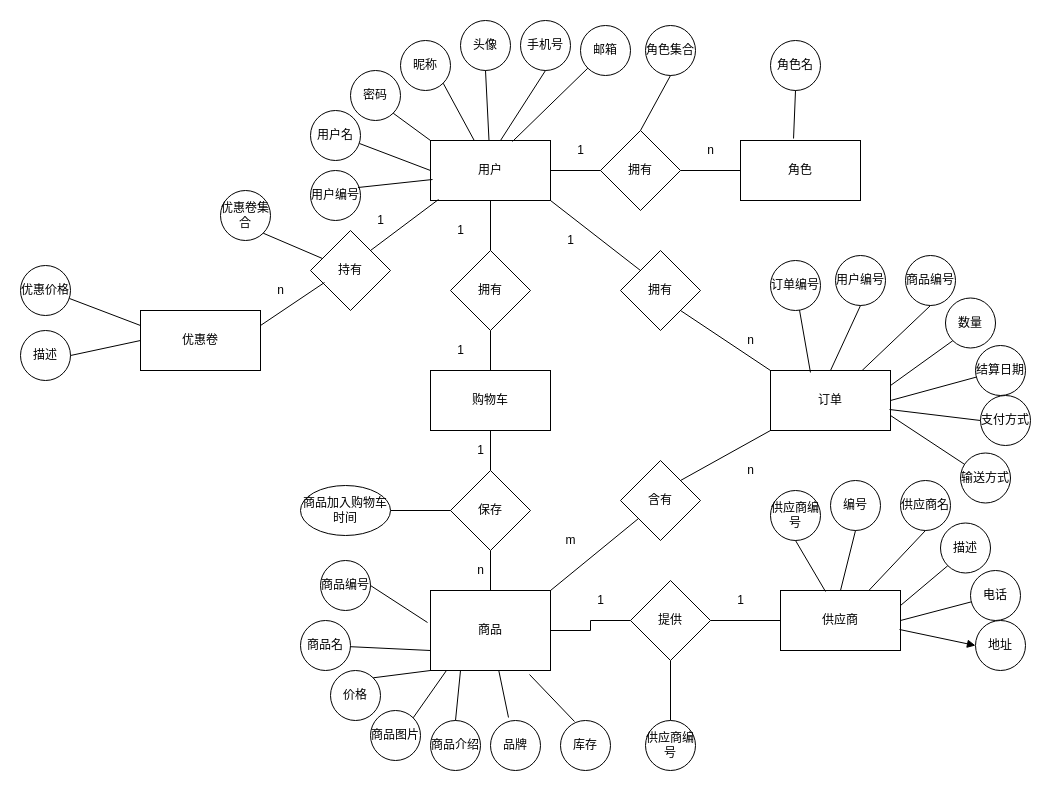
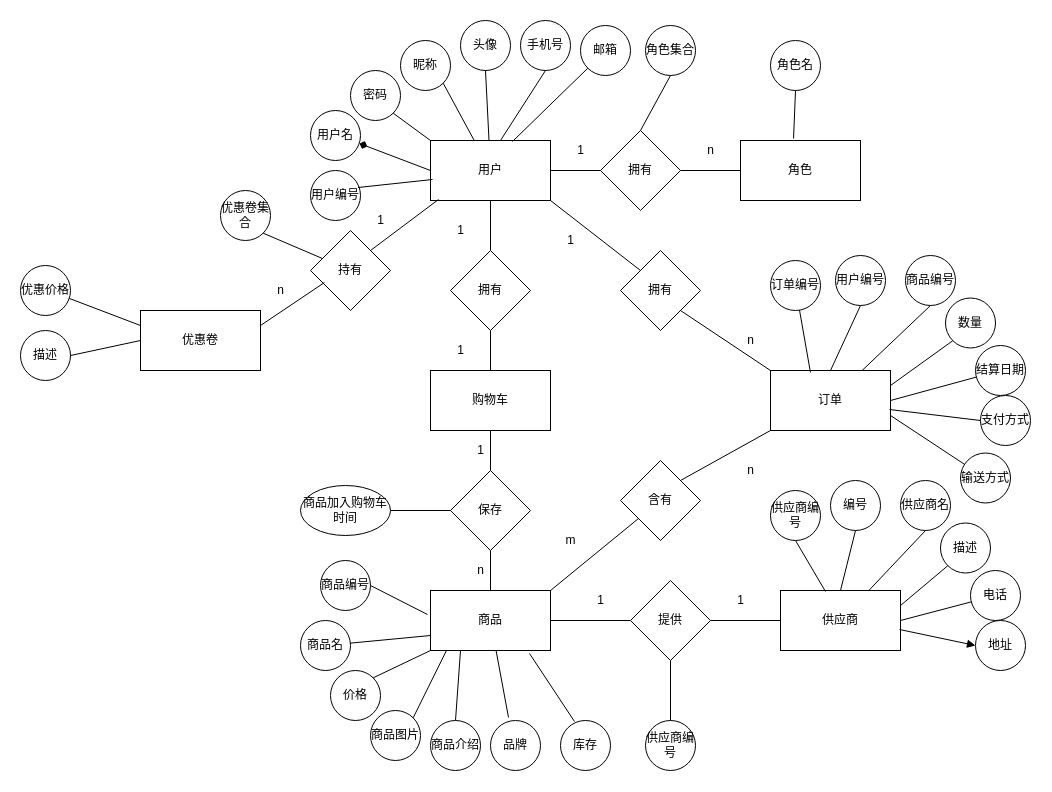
(364, 145) -> (368, 147)
(491, 631) -> (491, 621)
